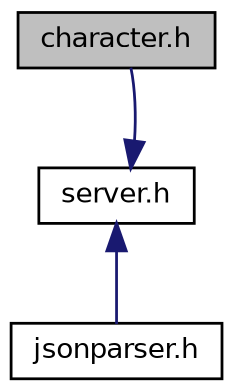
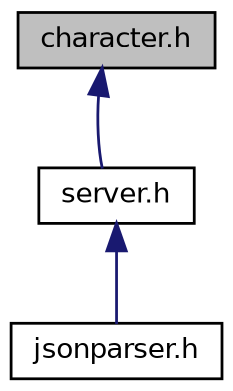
(135, 104) -> (98, 132)
